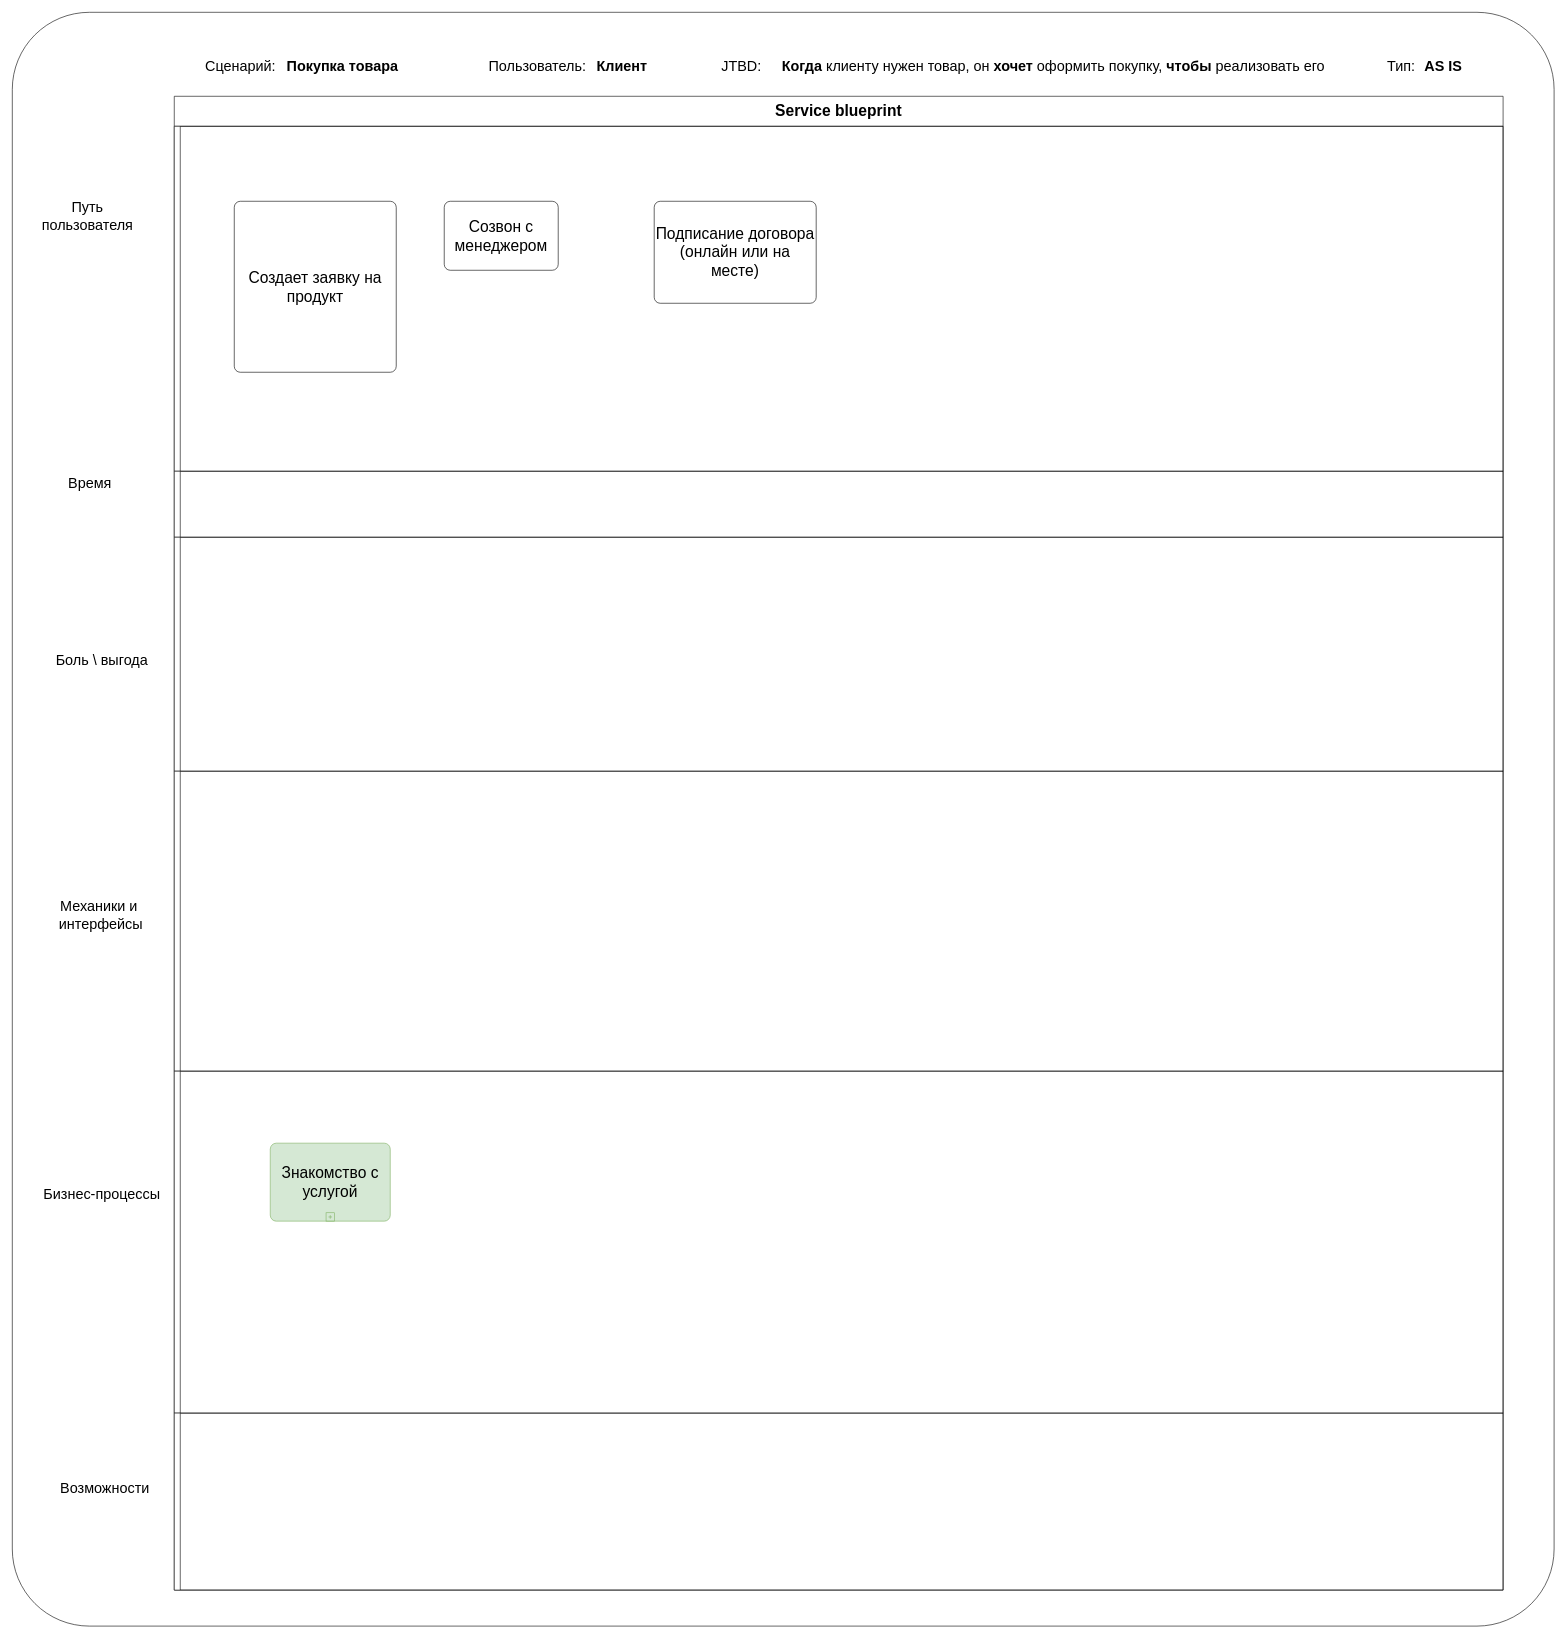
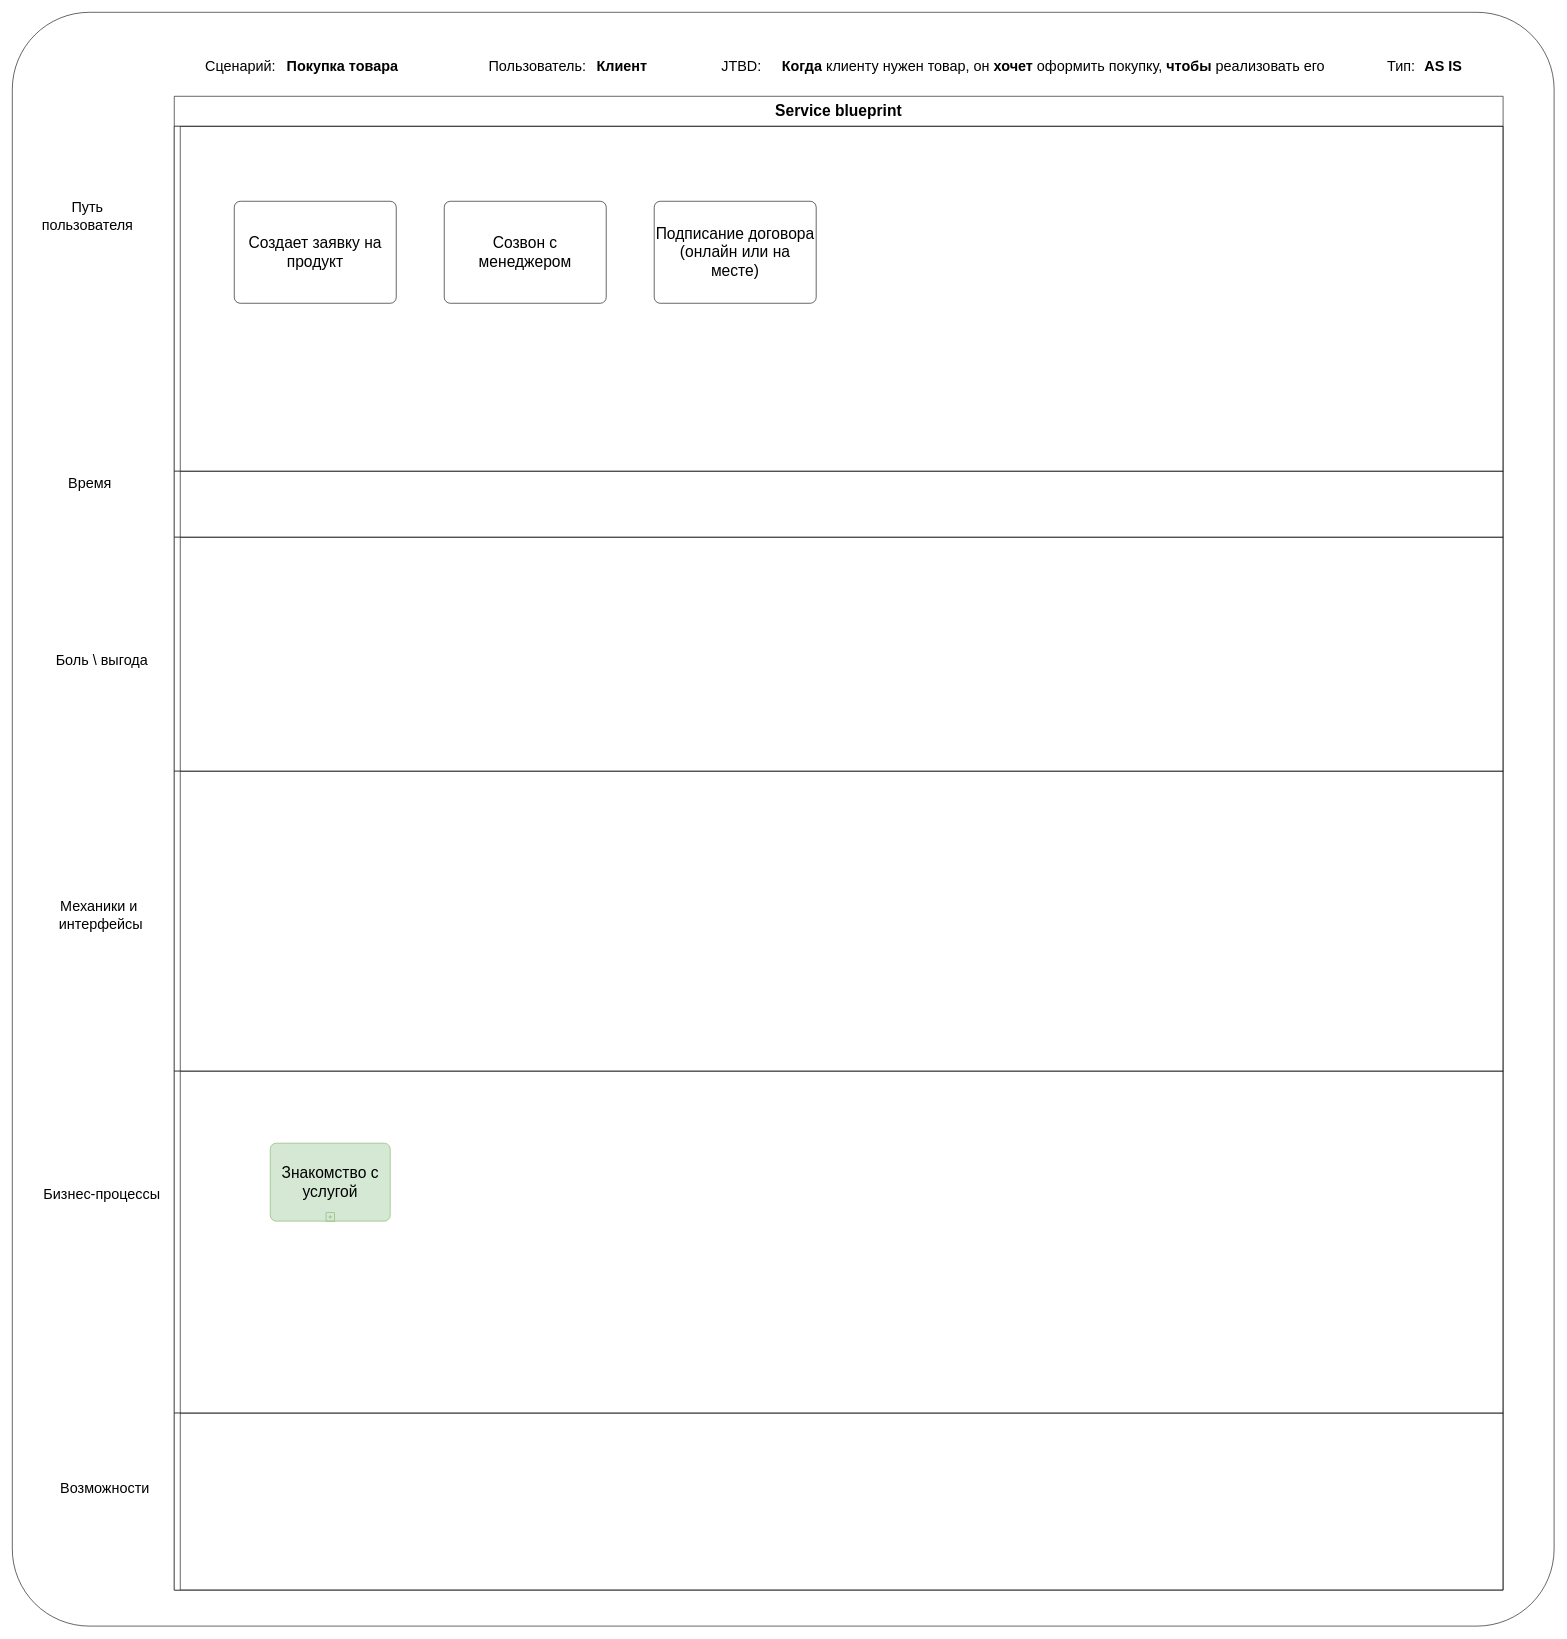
(501, 236) -> (525, 252)
(315, 287) -> (315, 252)
